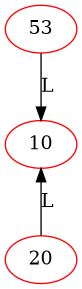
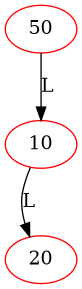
(41, 29) -> (41, 29)
(41, 209) -> (22, 195)
